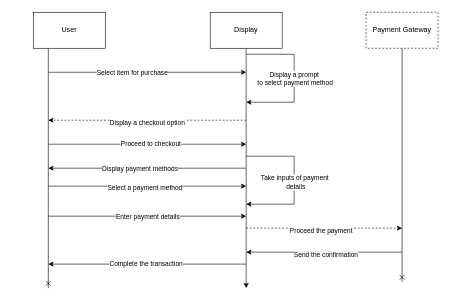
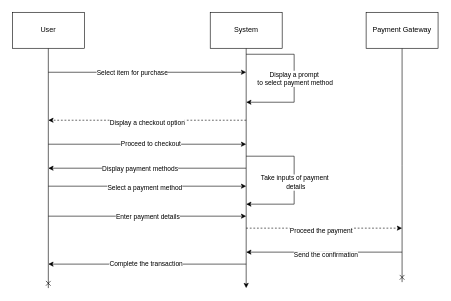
(69, 30) -> (48, 30)
(246, 30) -> (246, 30)
(402, 30) -> (402, 30)
